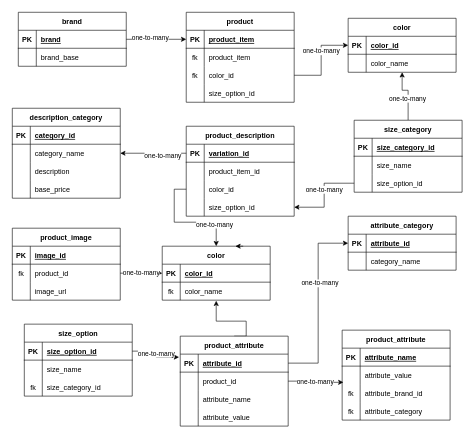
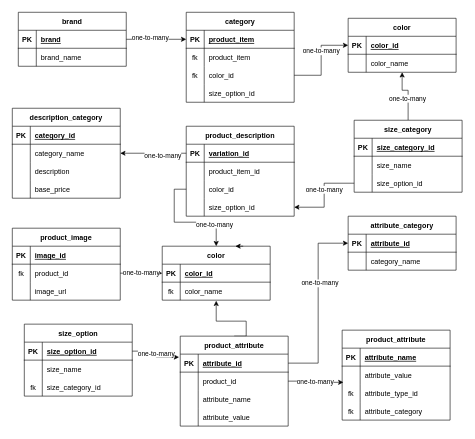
(240, 22) -> (240, 22)
(61, 58) -> (61, 58)
(399, 394) -> (397, 394)
